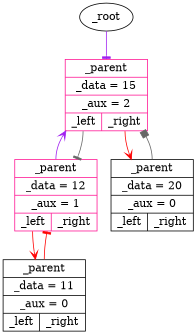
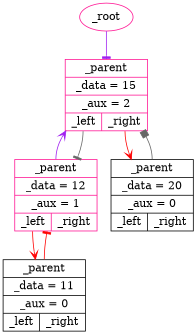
(106, 17) -> (106, 17)
